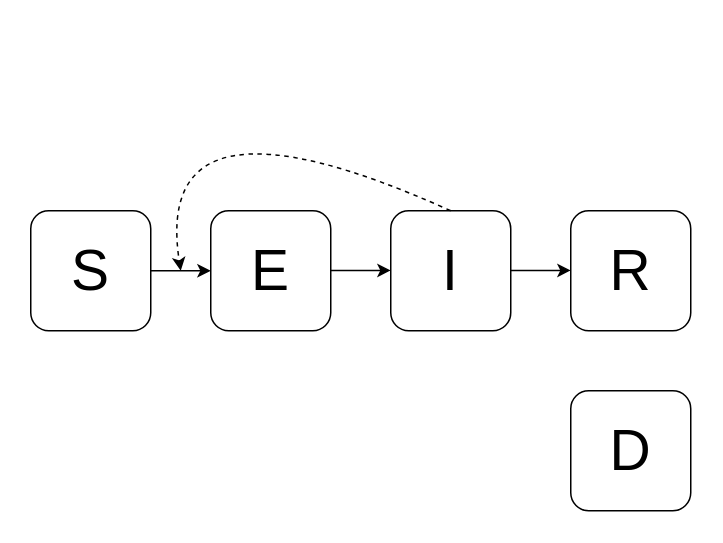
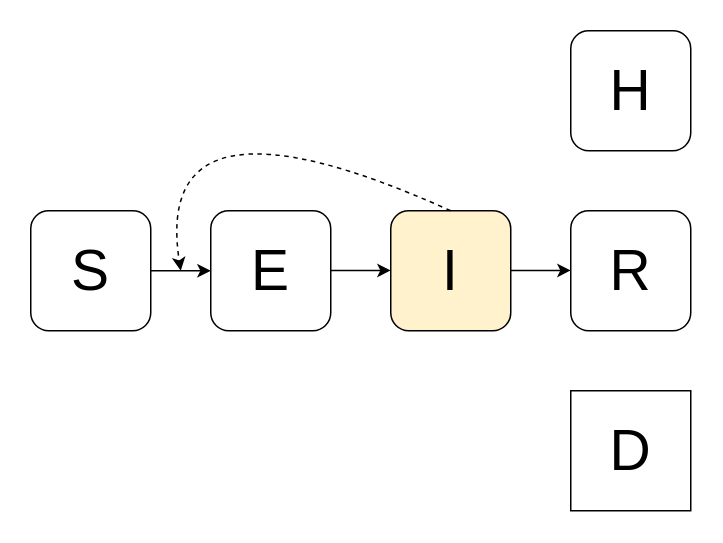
none -> (631, 91)
(451, 271) -> (451, 271)
(631, 451) -> (631, 451)
